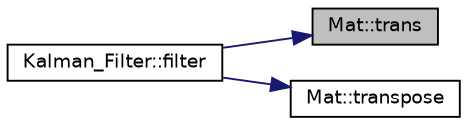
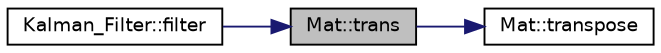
(247, 81) -> (441, 27)
